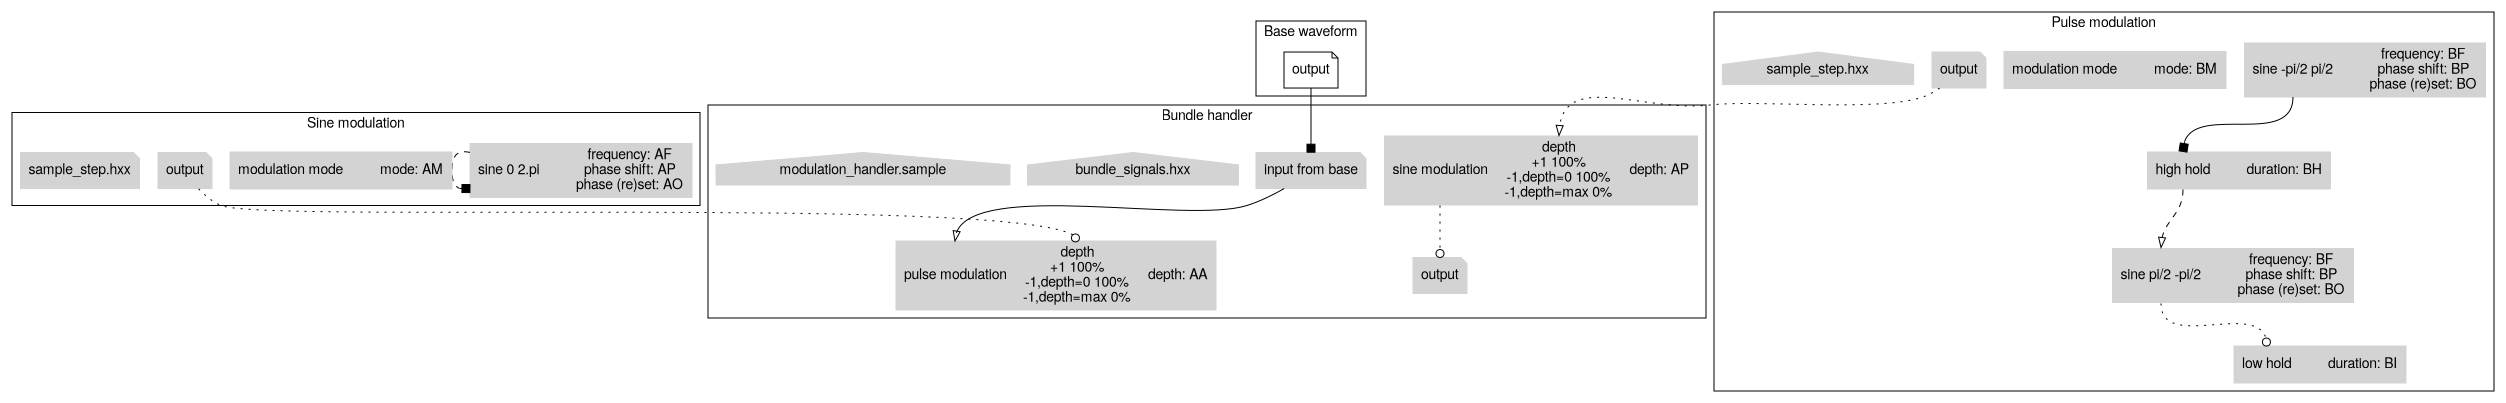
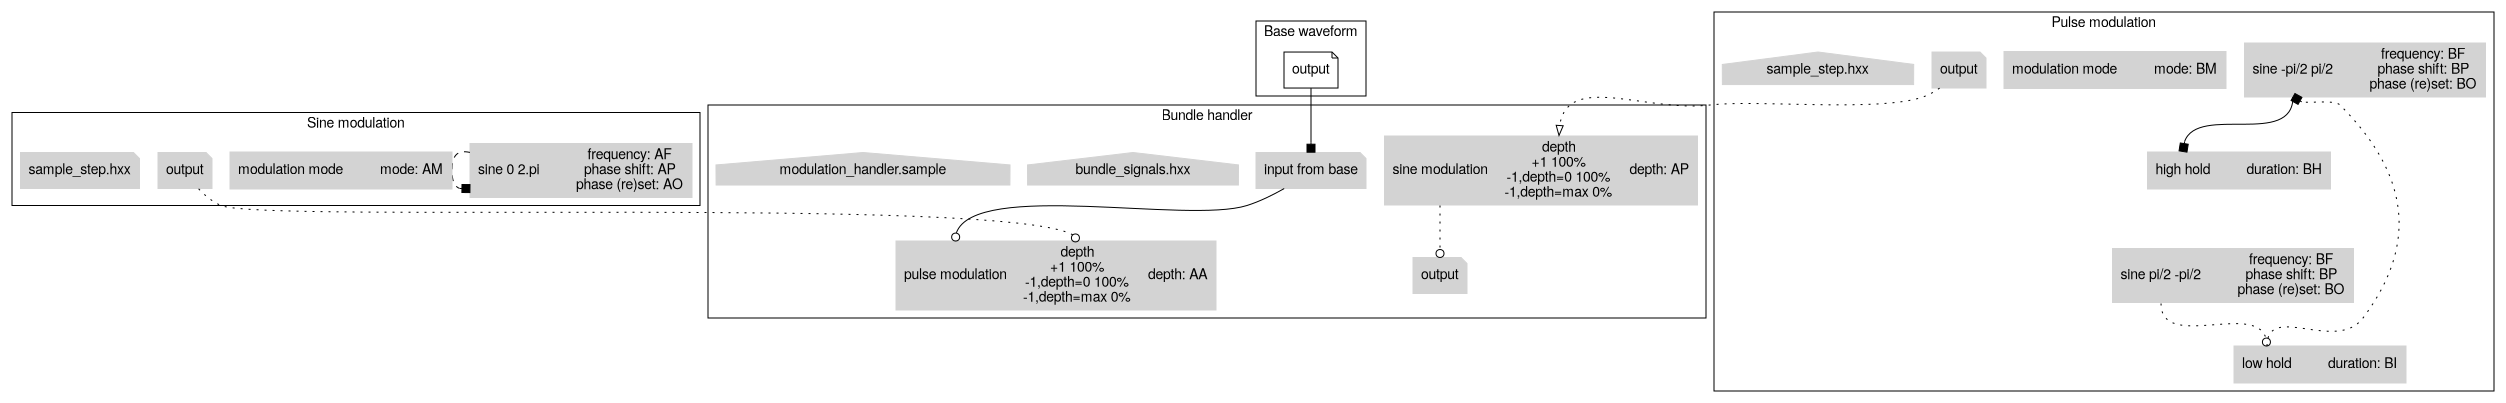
(1118, 208) -> (1118, 208)
(2175, 214) -> none
none -> (2397, 243)
